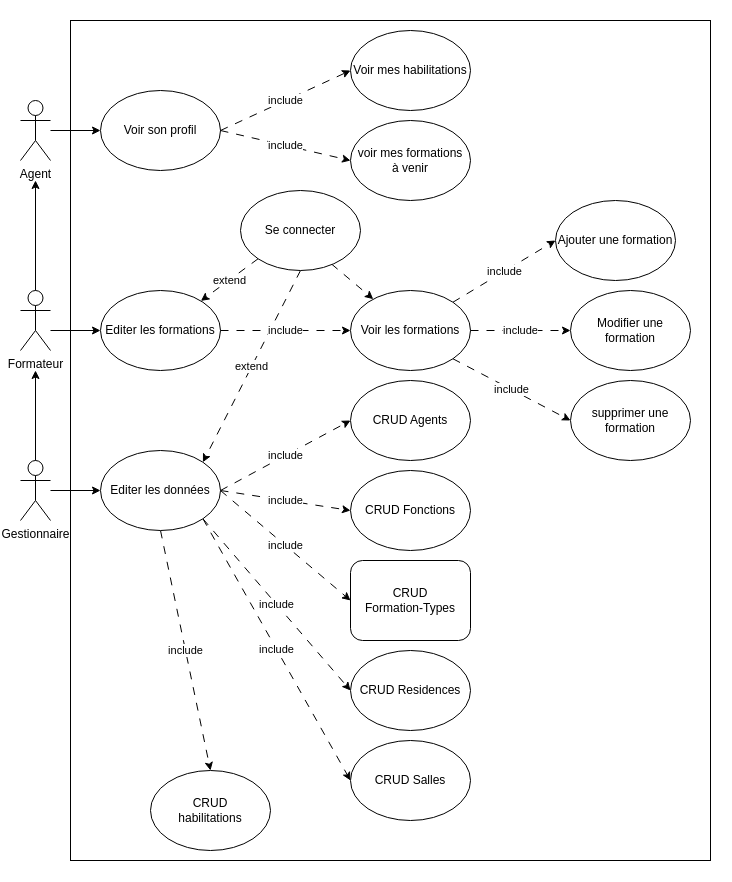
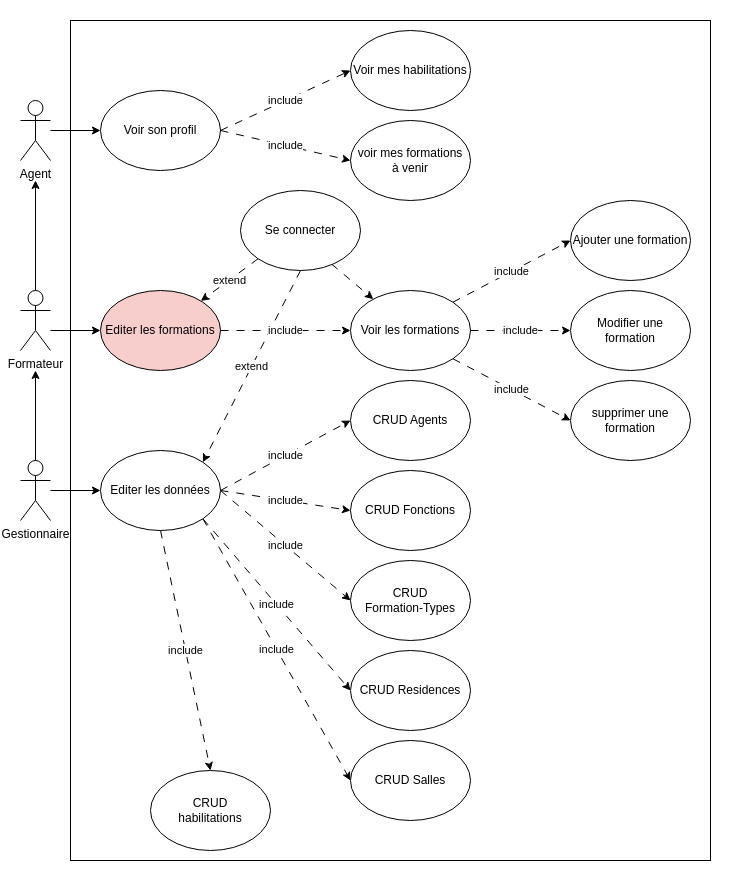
(616, 241) -> (631, 241)
(161, 331) -> (161, 331)
(411, 601) -> (411, 601)
